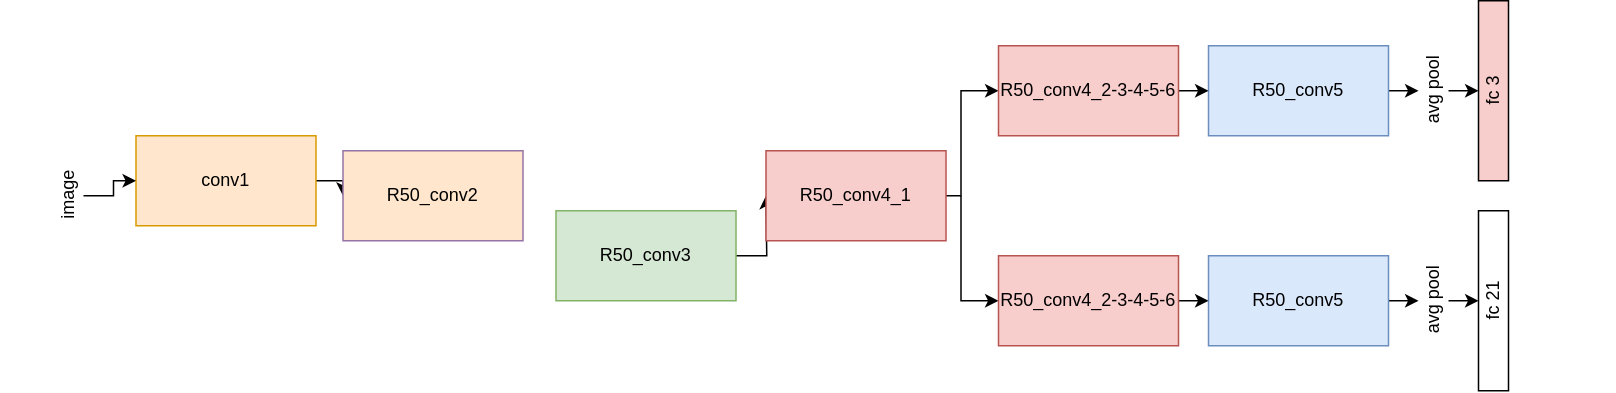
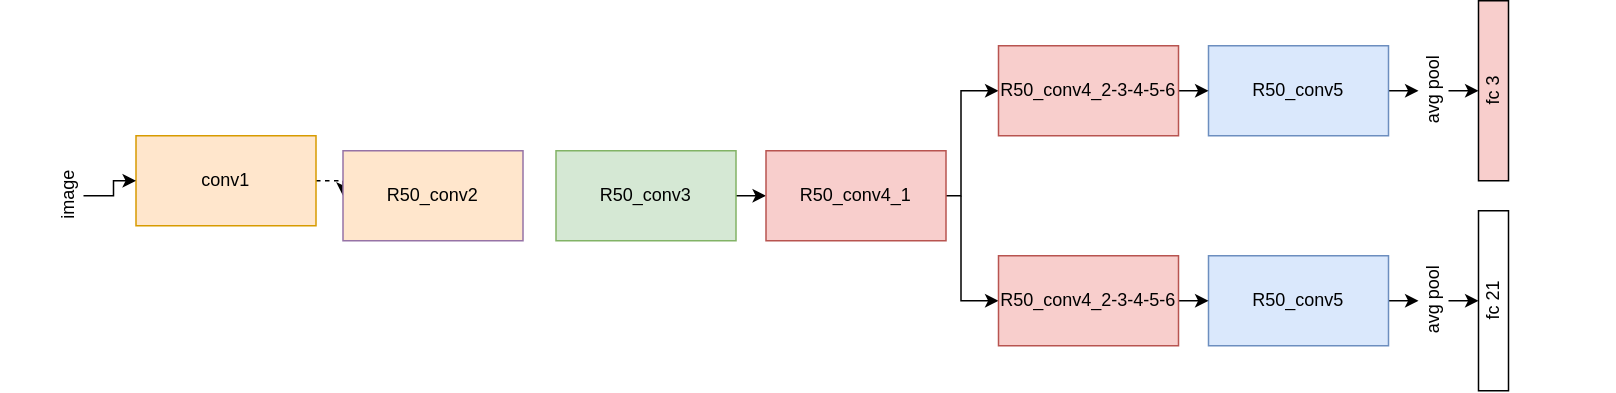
(332, 181) -> (332, 181)
(646, 256) -> (646, 196)
